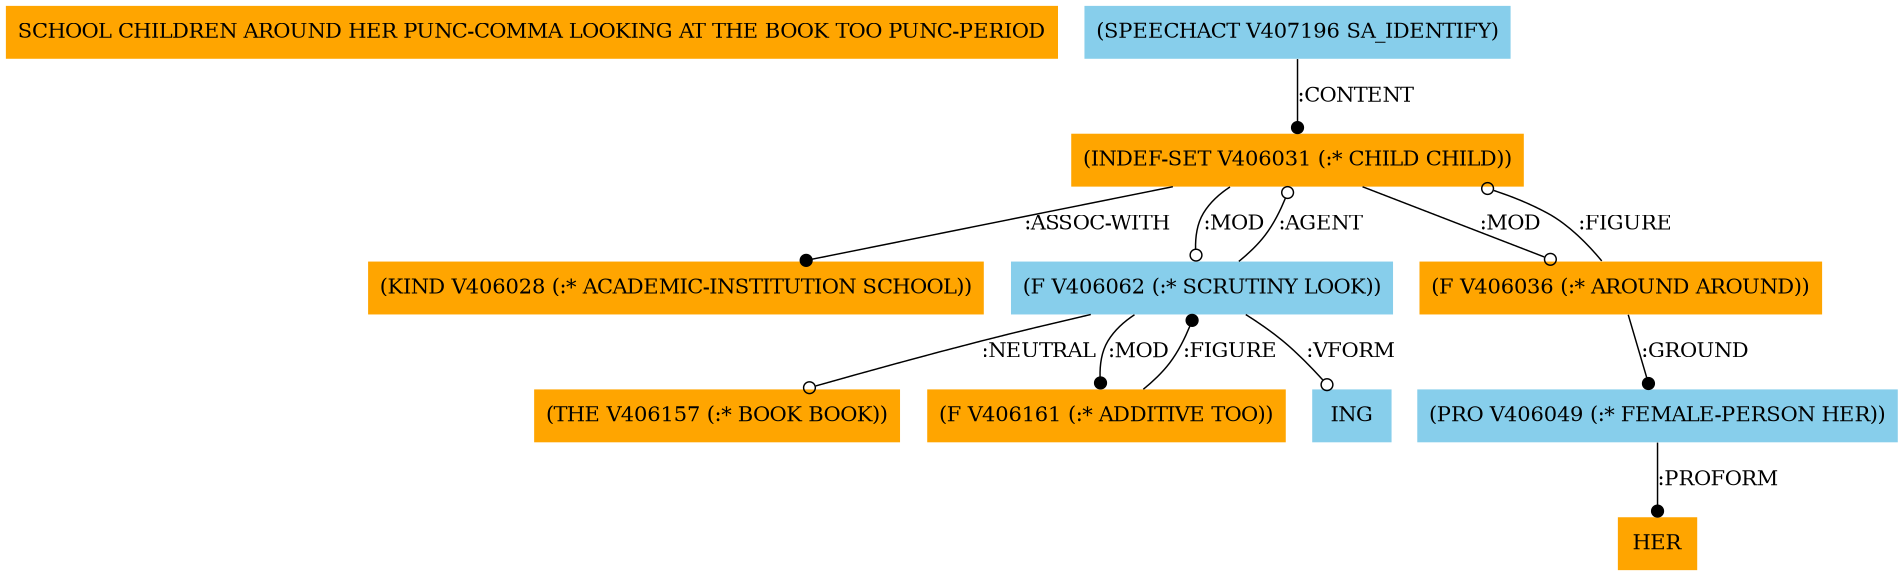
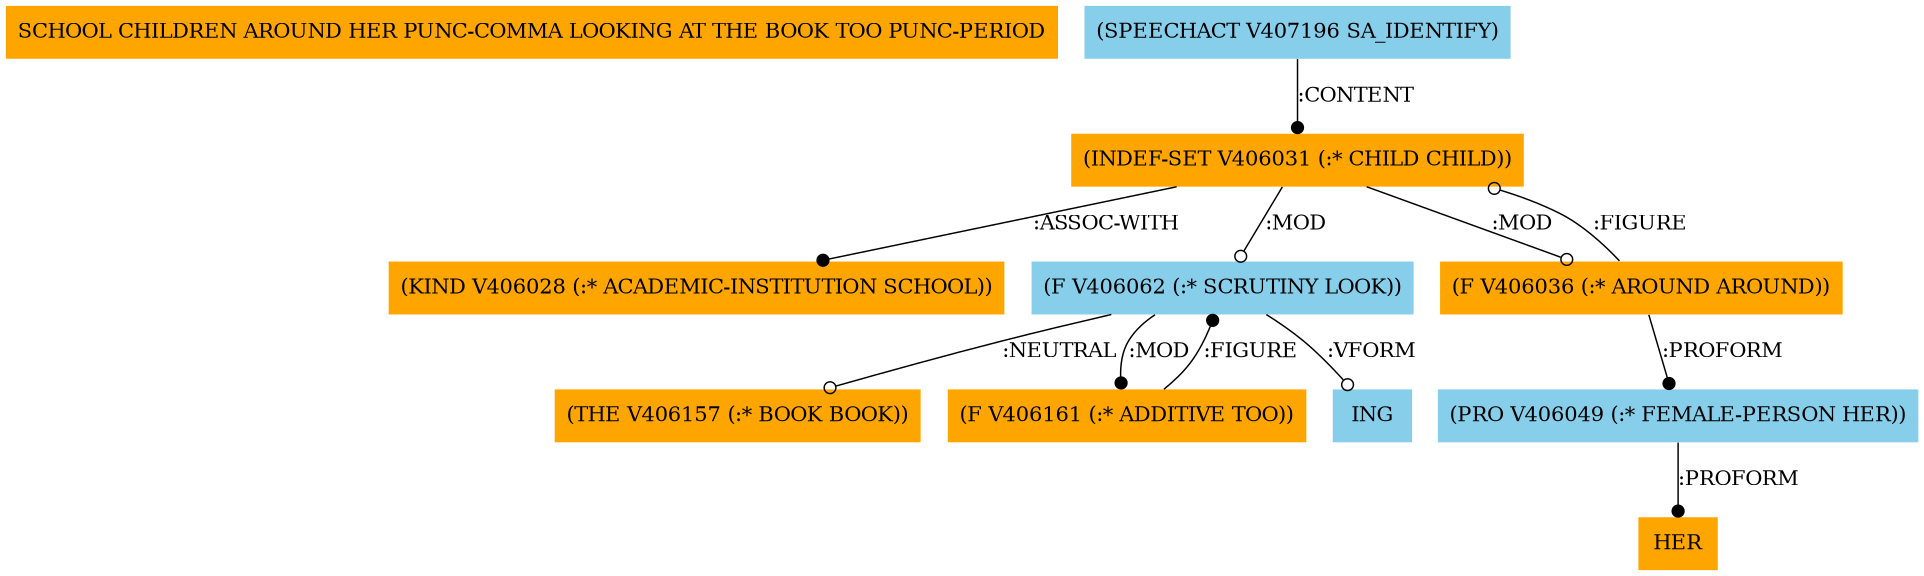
(1267, 233) -> none
(1695, 352) -> (1722, 352)
